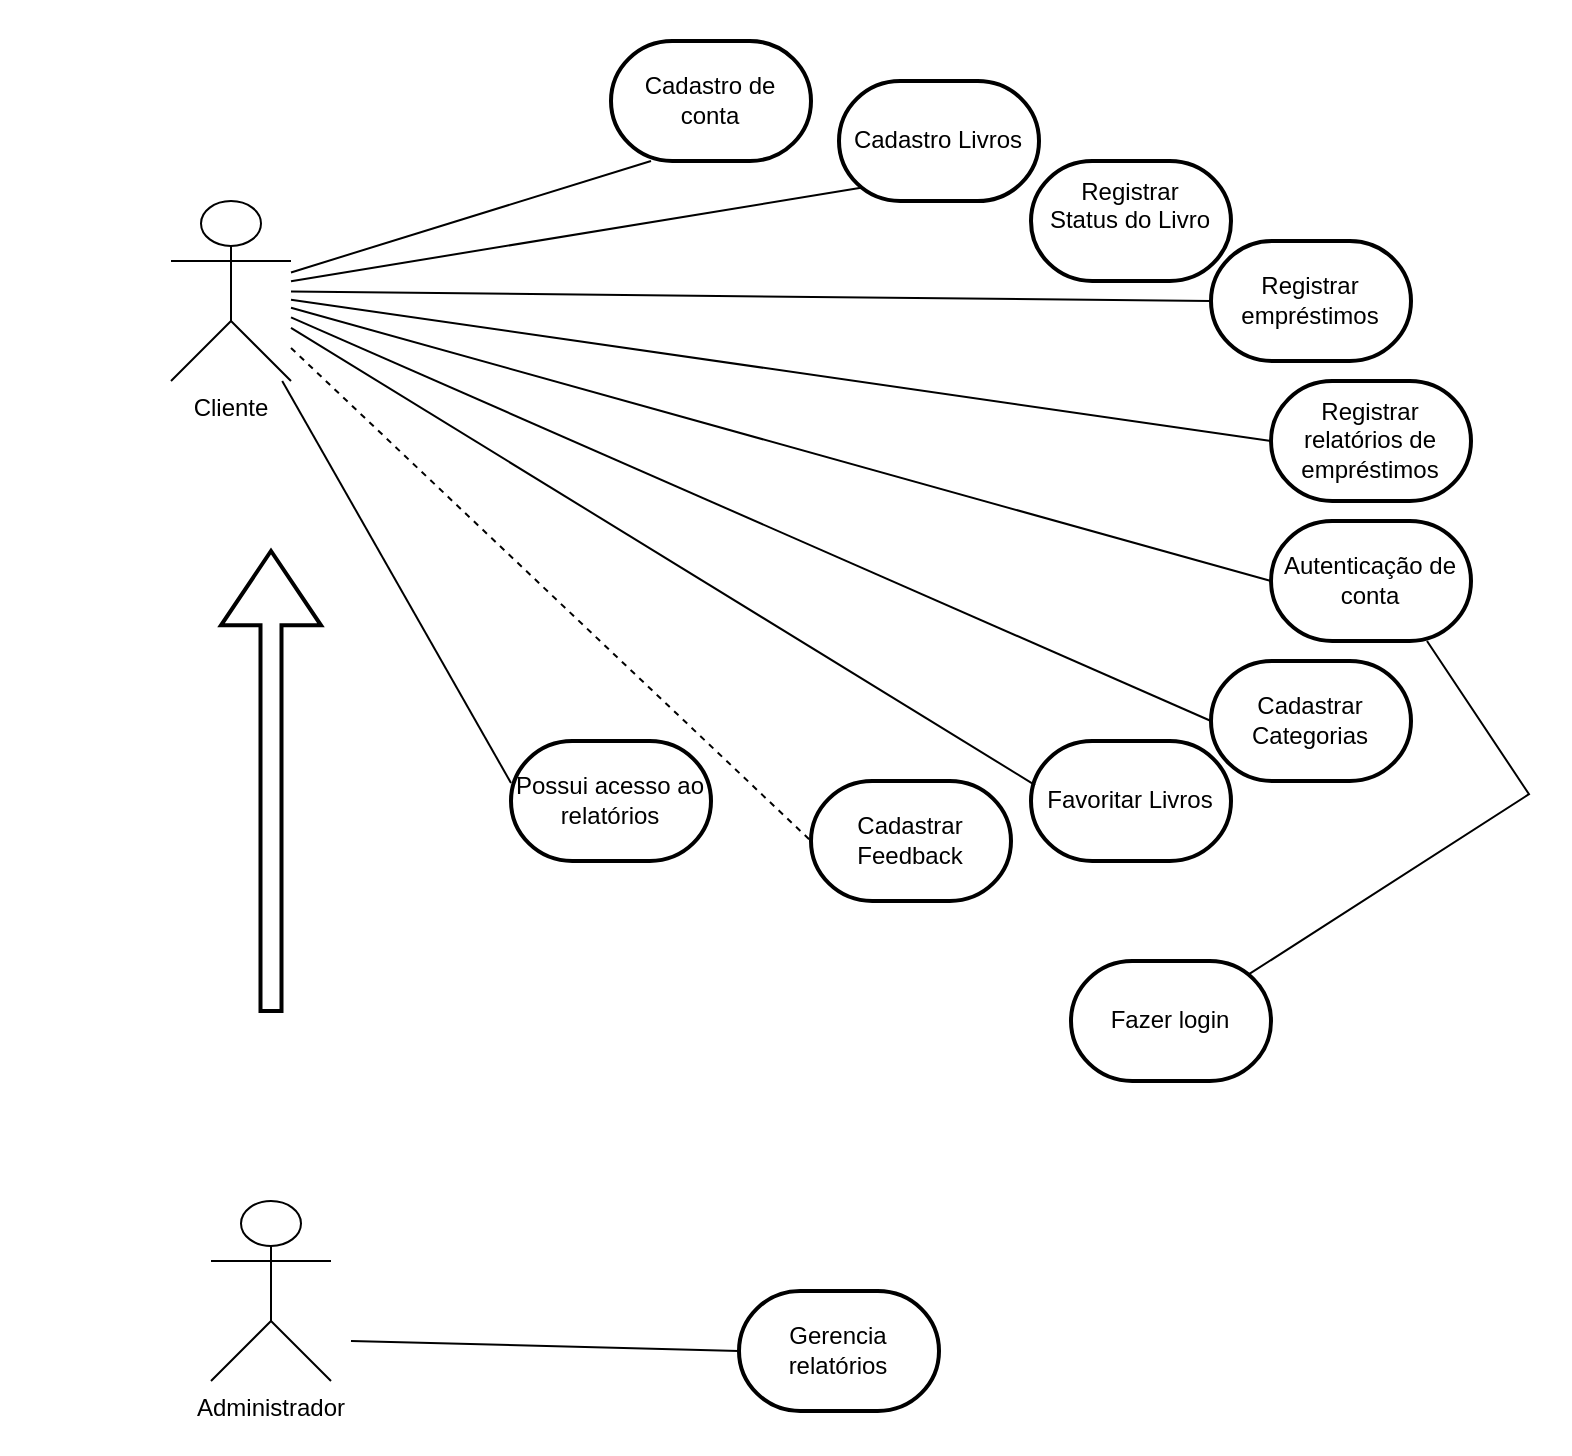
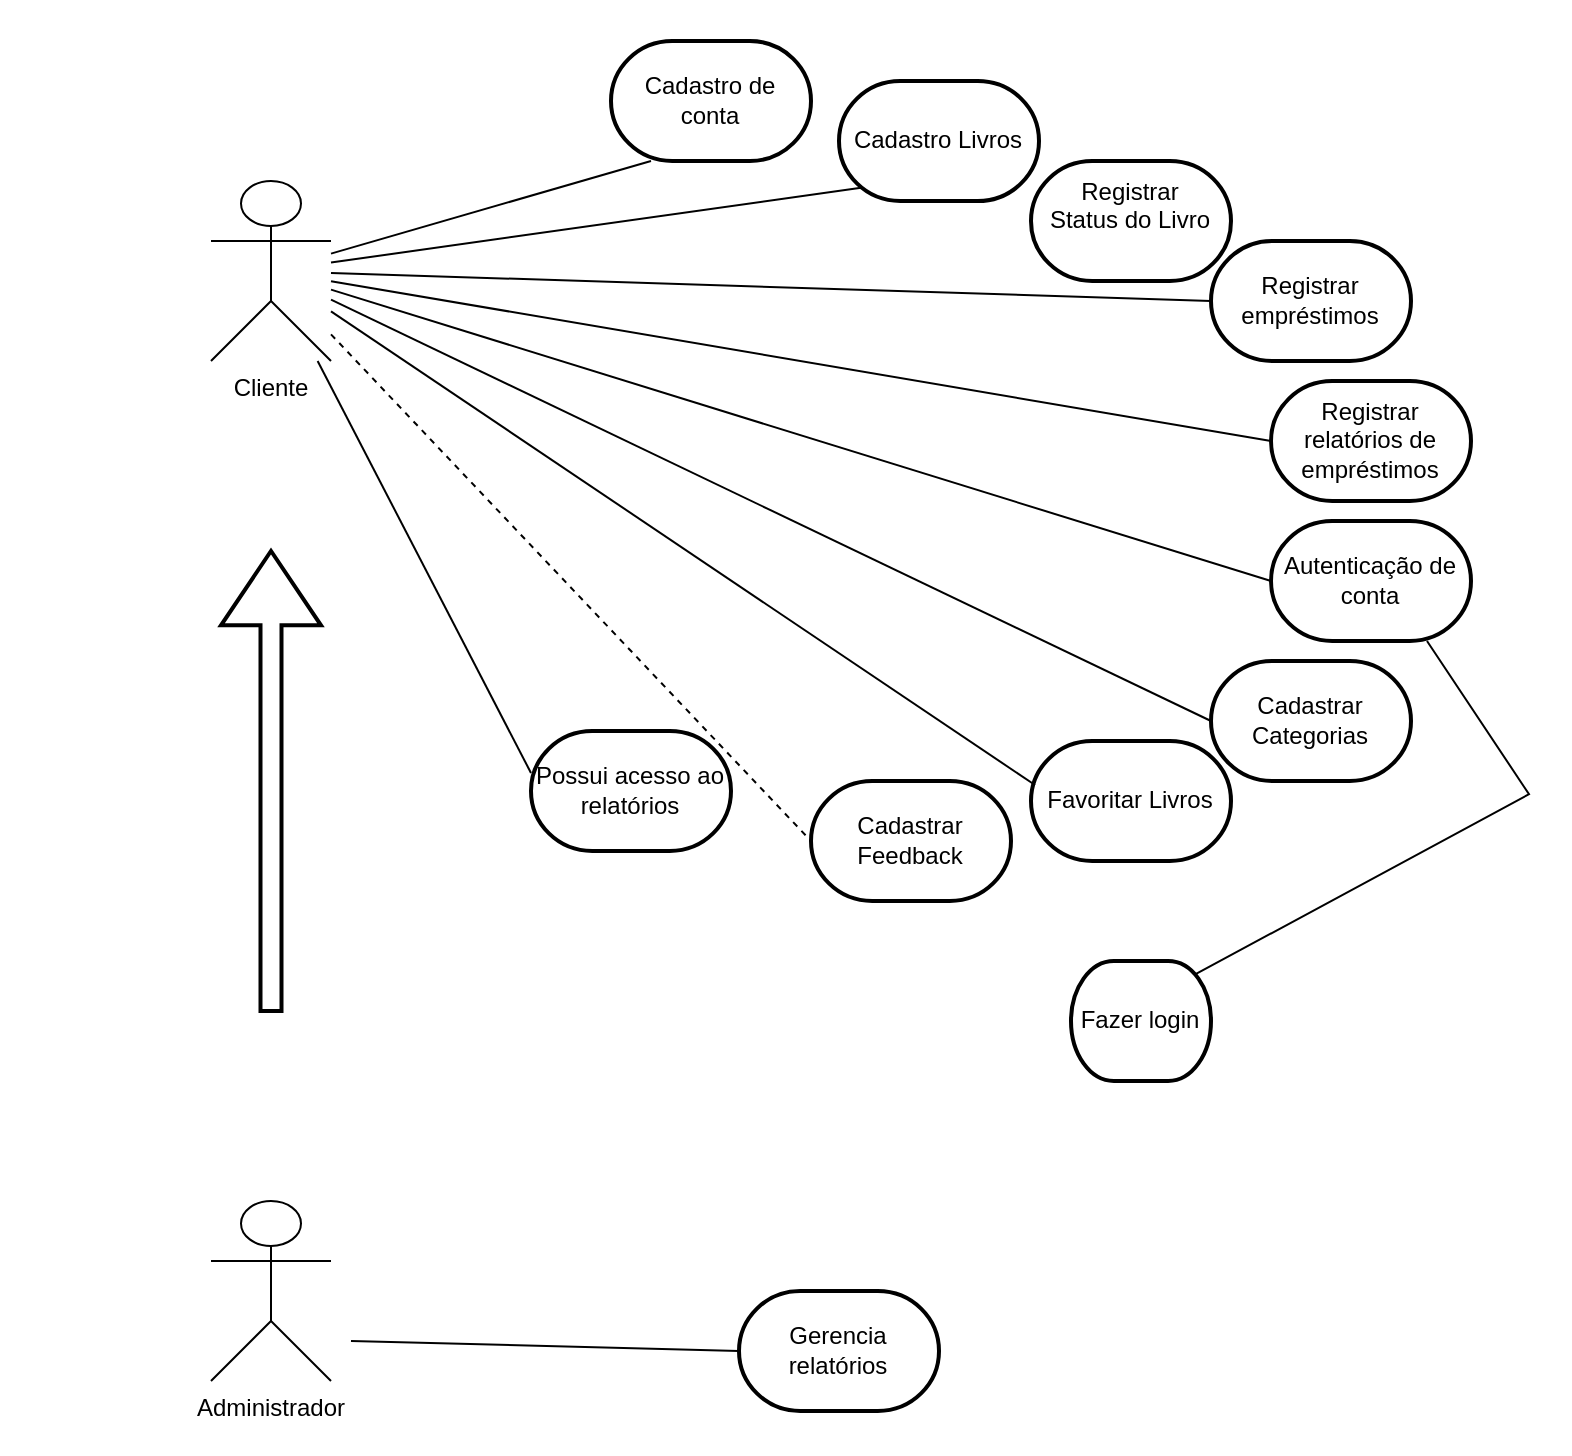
(231, 291) -> (271, 271)
(611, 801) -> (631, 791)
(1171, 1021) -> (1141, 1021)
